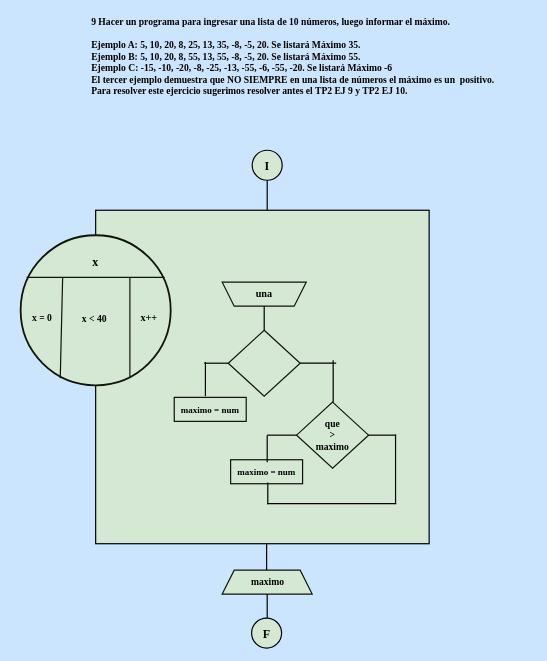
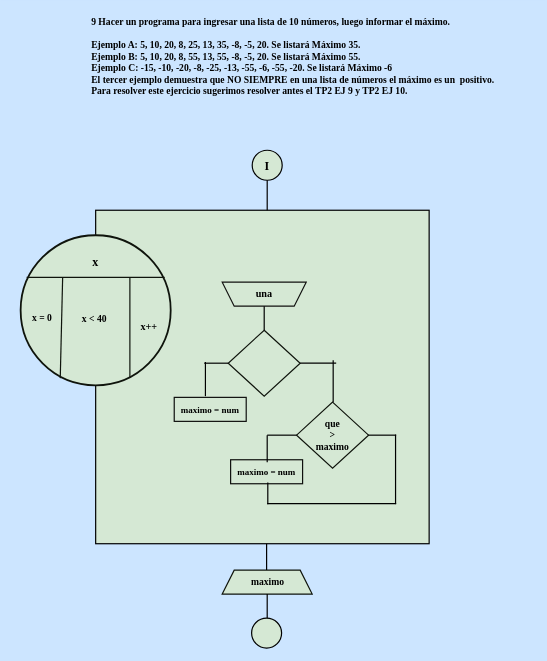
(149, 318) -> (149, 327)
(267, 633) -> none
